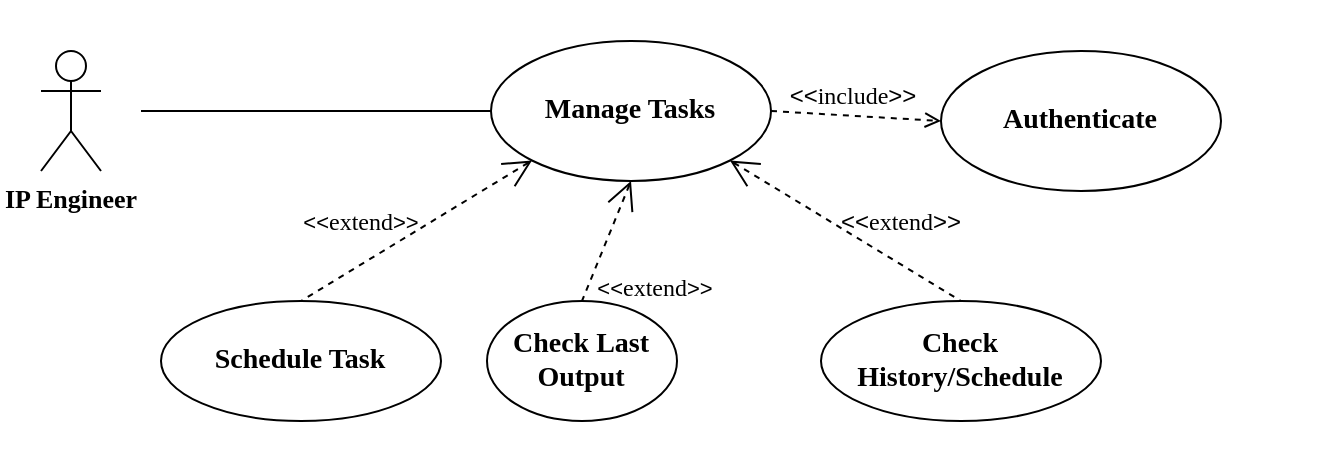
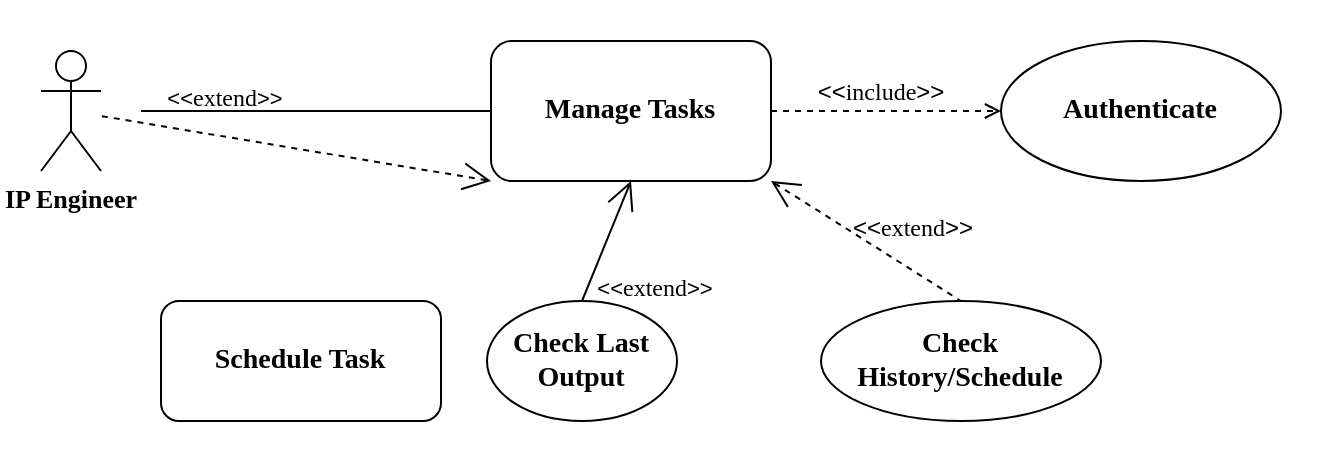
(631, 111) -> (631, 111)
(1081, 121) -> (1141, 111)
(419, 229) -> (294, 148)
(606, 242) -> (606, 242)
(301, 361) -> (301, 361)
